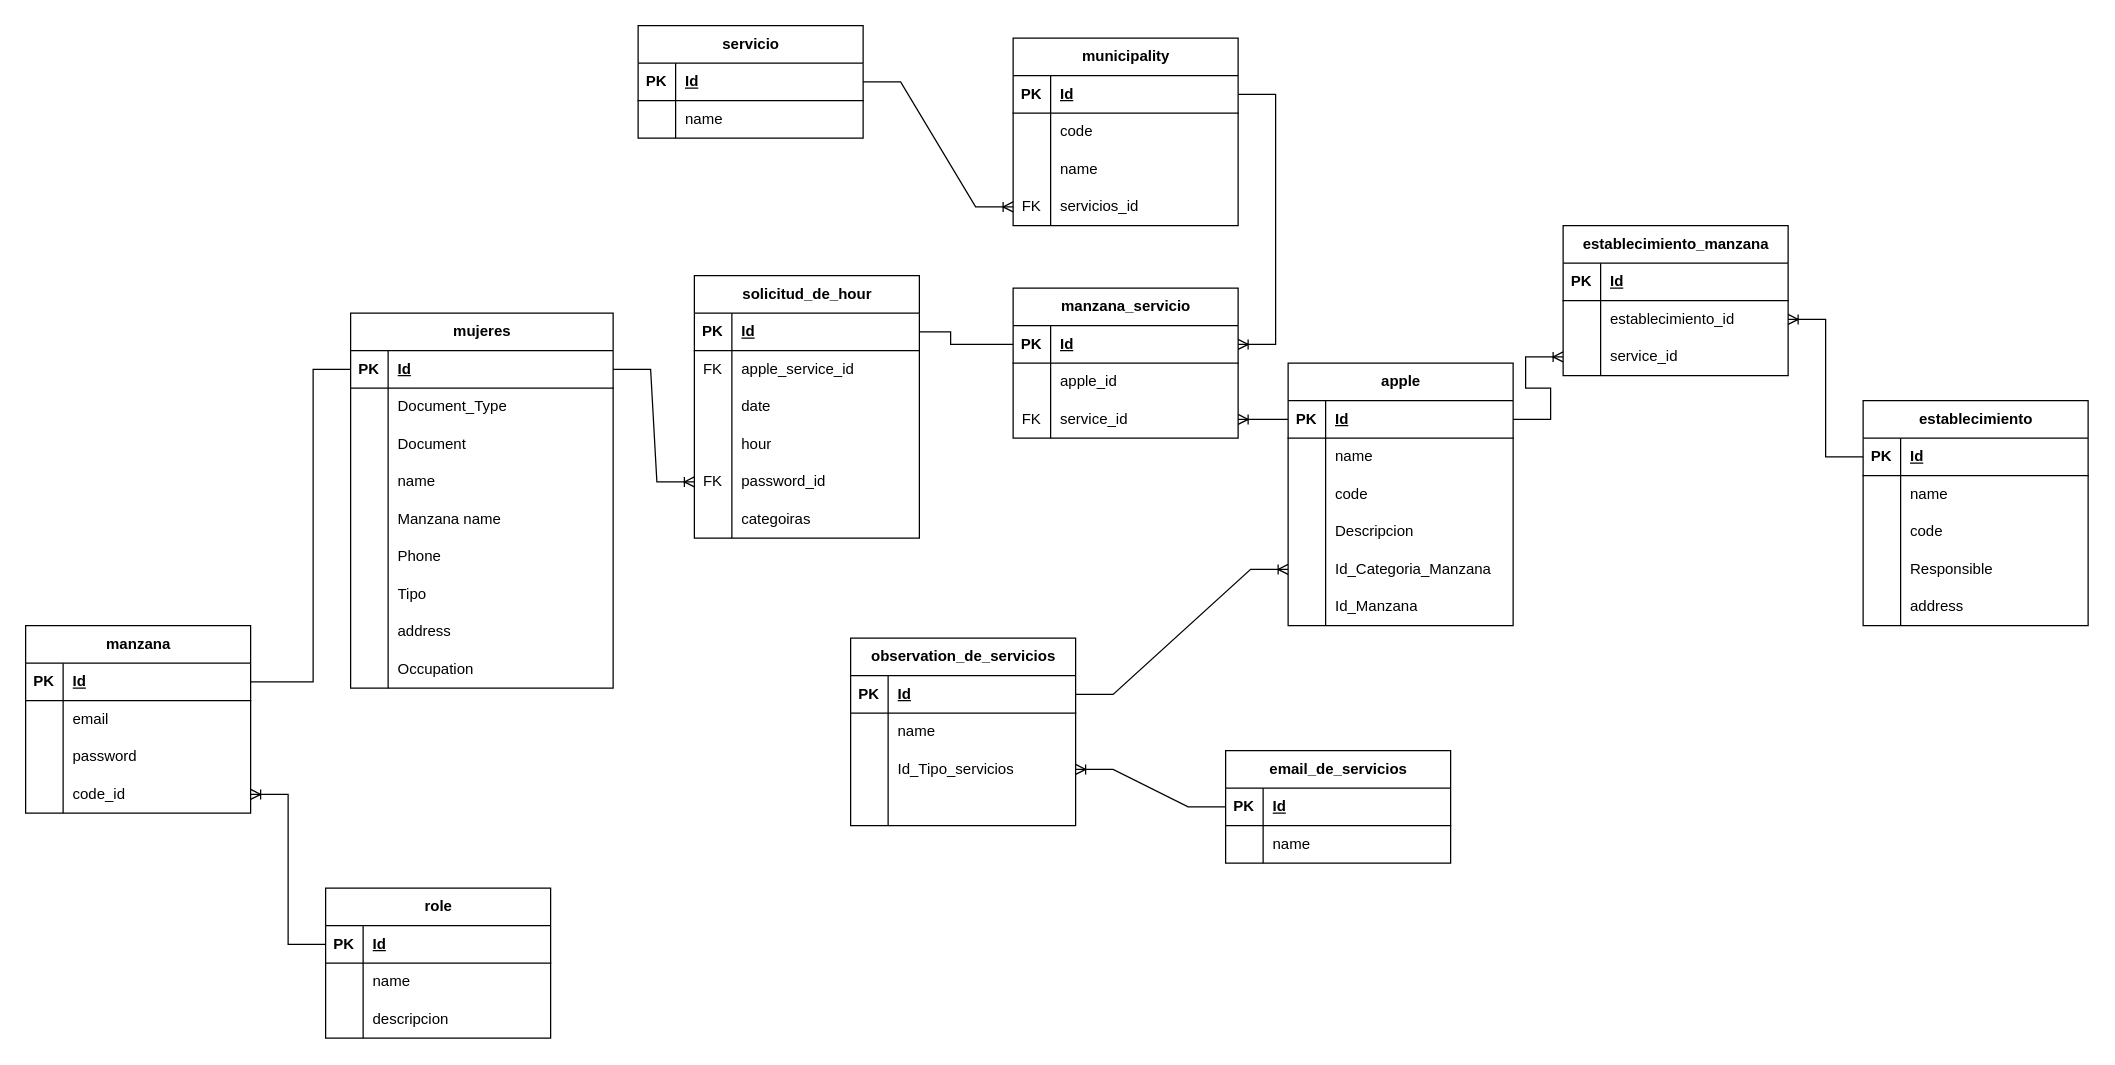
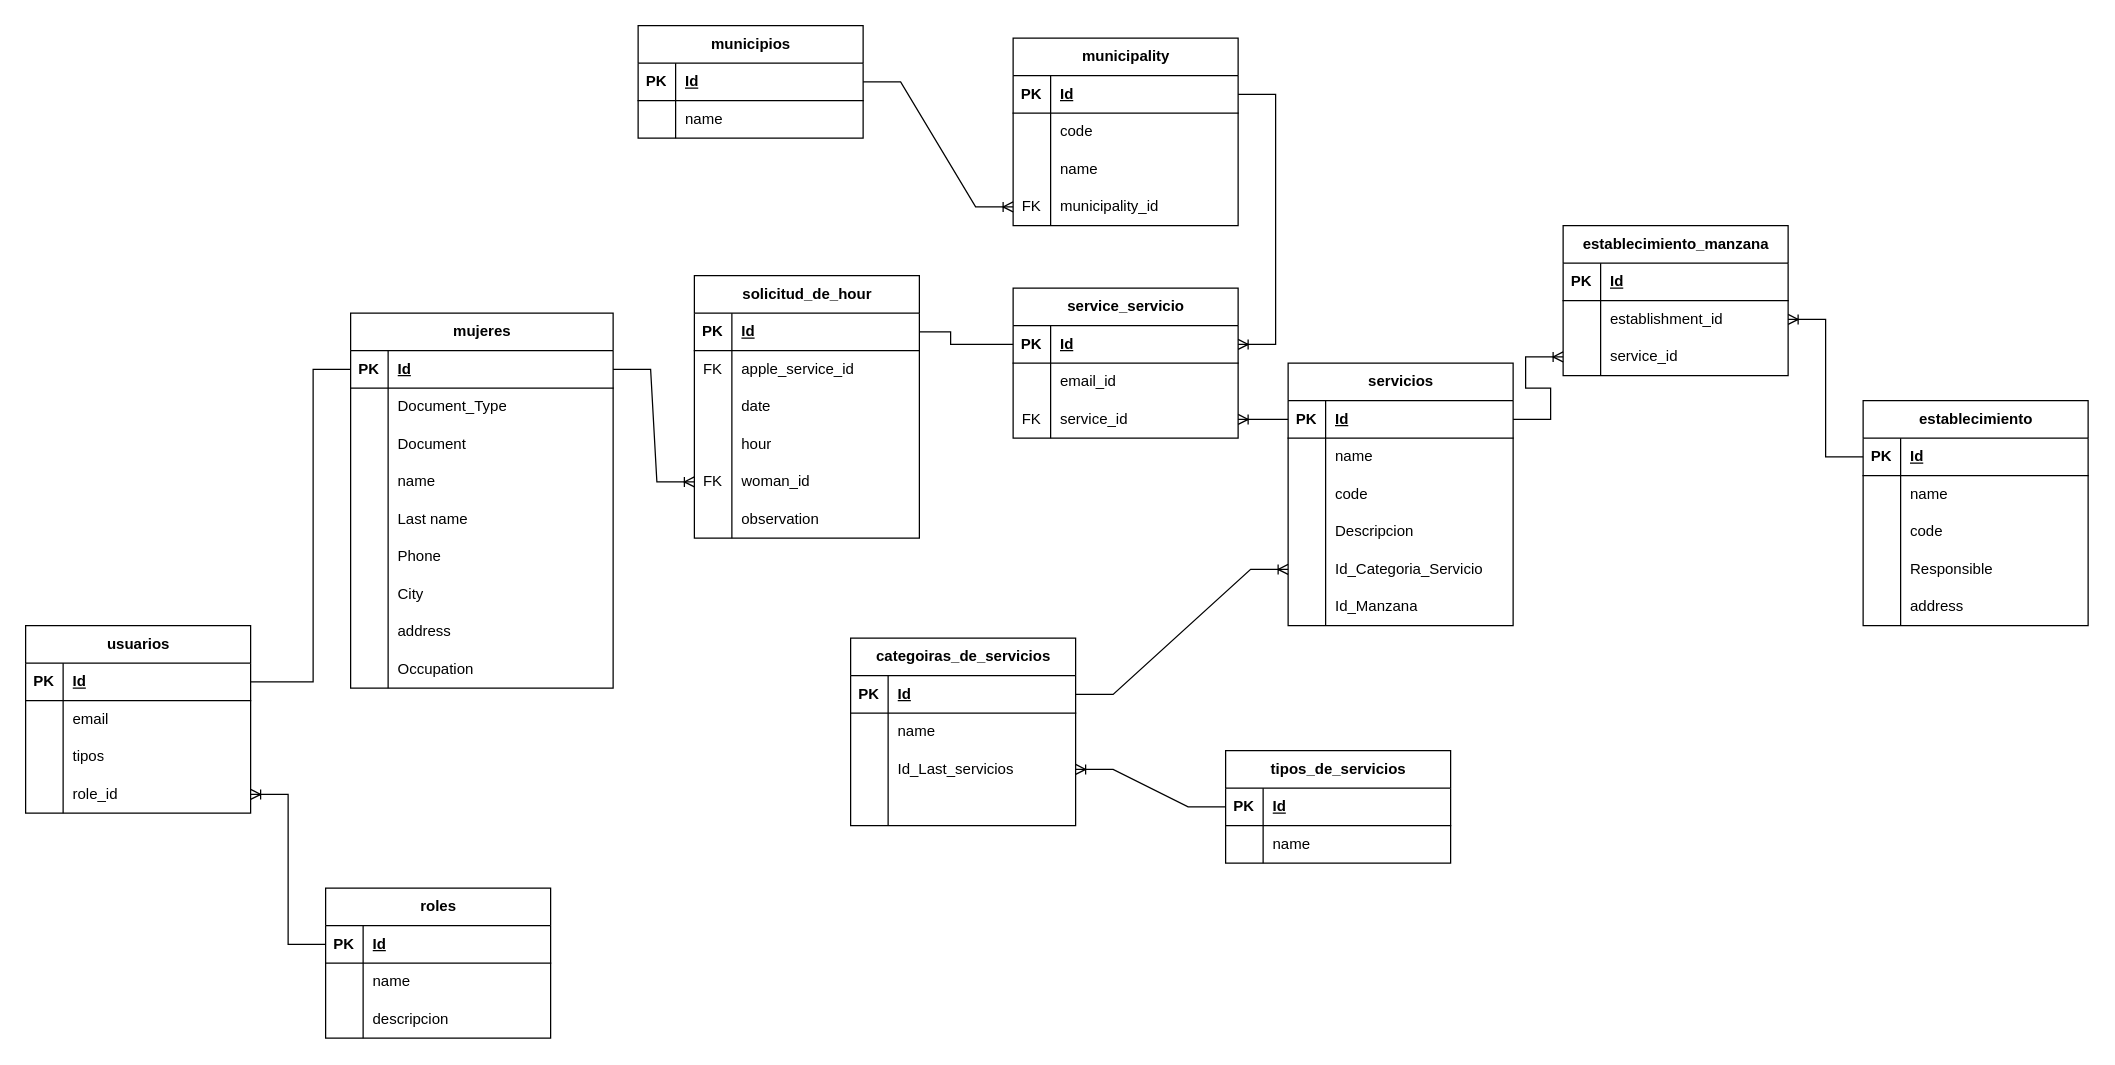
(751, 44) -> (751, 44)
(1105, 207) -> (1114, 207)
(1126, 307) -> (1126, 307)
(1678, 319) -> (1672, 319)
(1090, 382) -> (1088, 382)
(1401, 382) -> (1401, 382)
(786, 482) -> (774, 482)
(447, 519) -> (434, 519)
(782, 519) -> (786, 519)
(1418, 569) -> (1418, 569)
(413, 594) -> (413, 594)
(139, 644) -> (139, 644)
(964, 657) -> (964, 657)
(107, 757) -> (92, 757)
(964, 769) -> (966, 769)
(1339, 769) -> (1339, 769)
(101, 794) -> (99, 794)
(439, 907) -> (439, 907)
